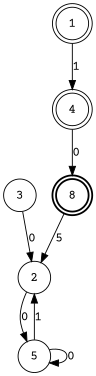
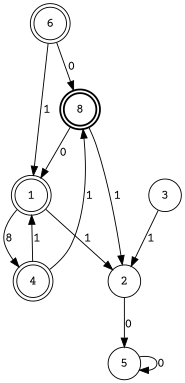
none -> (50, 24)
(76, 66) -> (9, 238)
none -> (58, 148)
(76, 152) -> (90, 195)
(32, 238) -> (151, 238)
(59, 238) -> (118, 195)
none -> (32, 243)
(34, 321) -> (80, 241)
